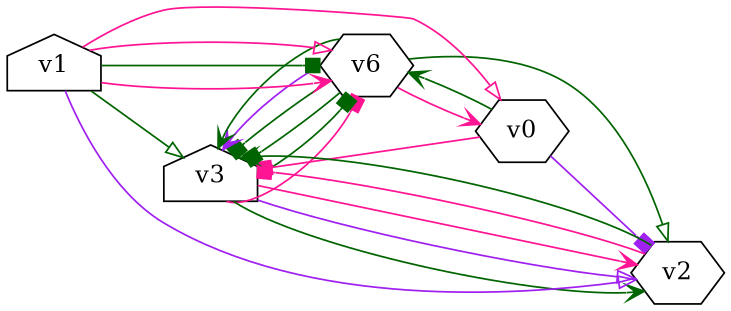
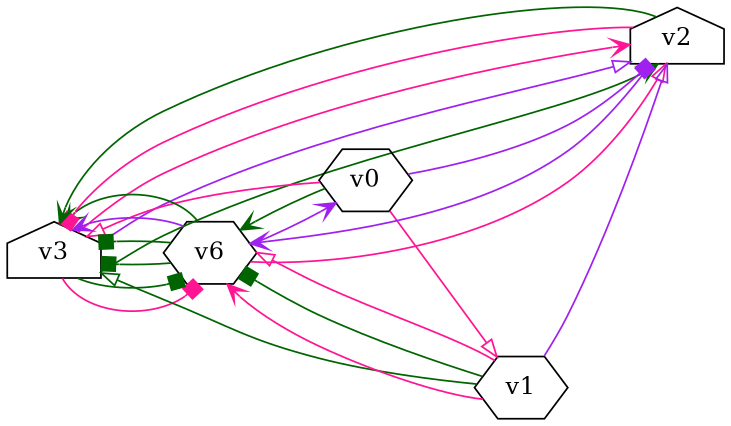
(295, 10) -> (438, 277)
(54, 66) -> (521, 388)
(572, 87) -> (481, 227)
(430, 104) -> (288, 228)
(377, 152) -> (209, 196)
none -> (481, 196)
(678, 273) -> (677, 39)
